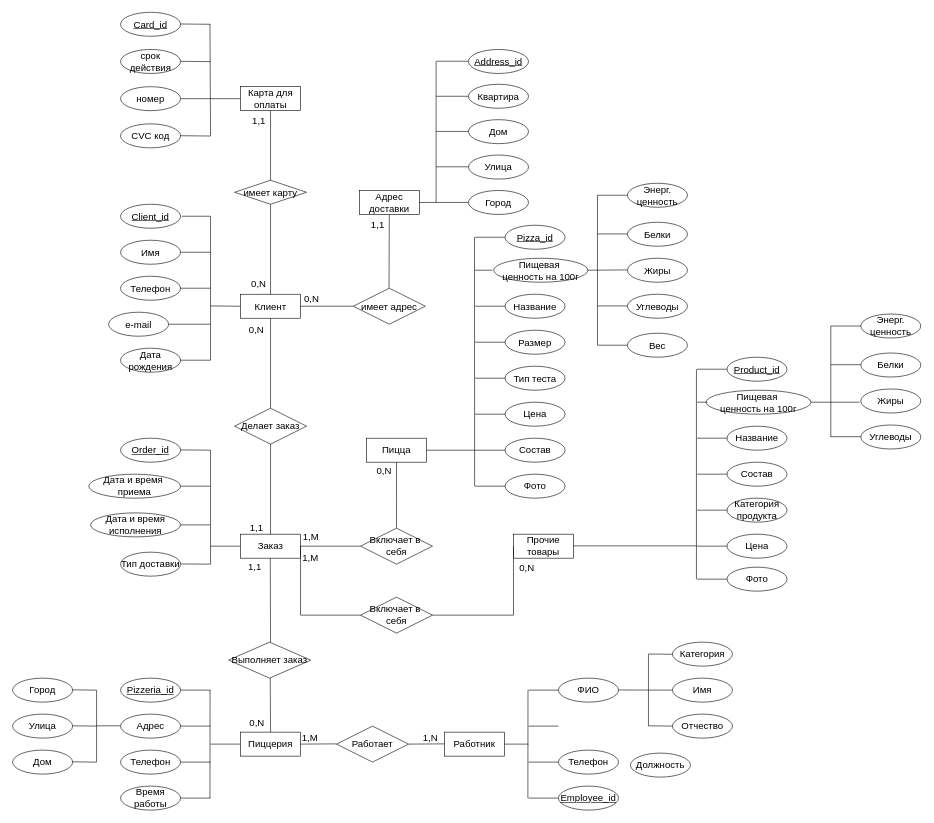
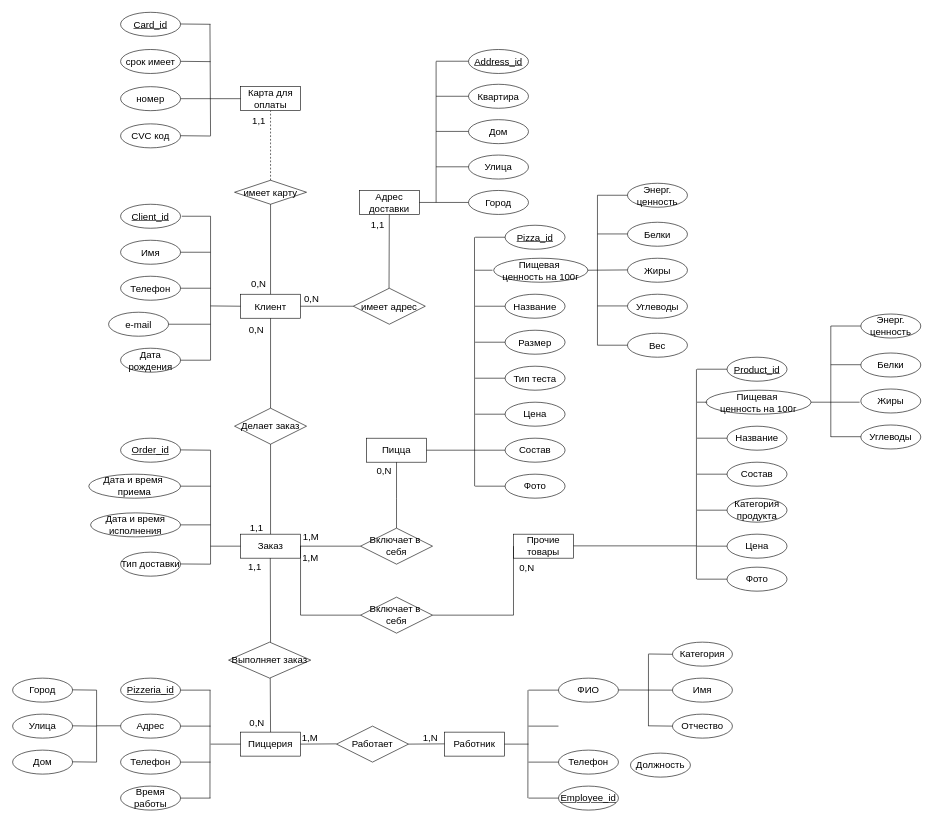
(150, 62) -> (150, 62)
(270, 145) -> (270, 145)
